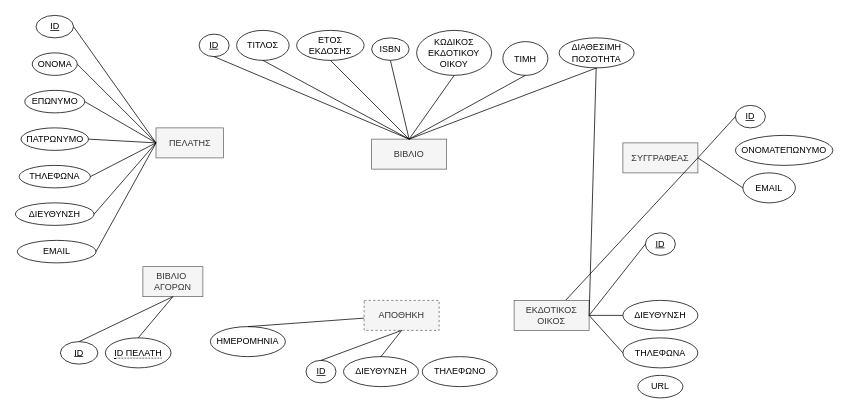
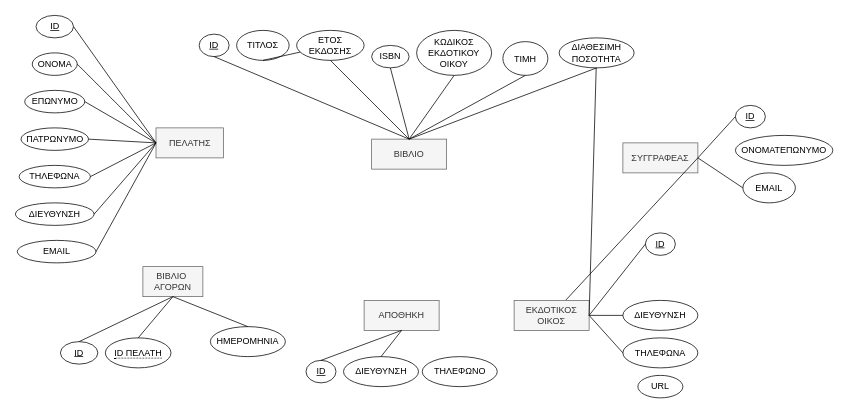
(390, 49) -> (390, 57)
(331, 97) -> (282, 56)
(402, 315) -> (402, 315)
(309, 322) -> (210, 312)
